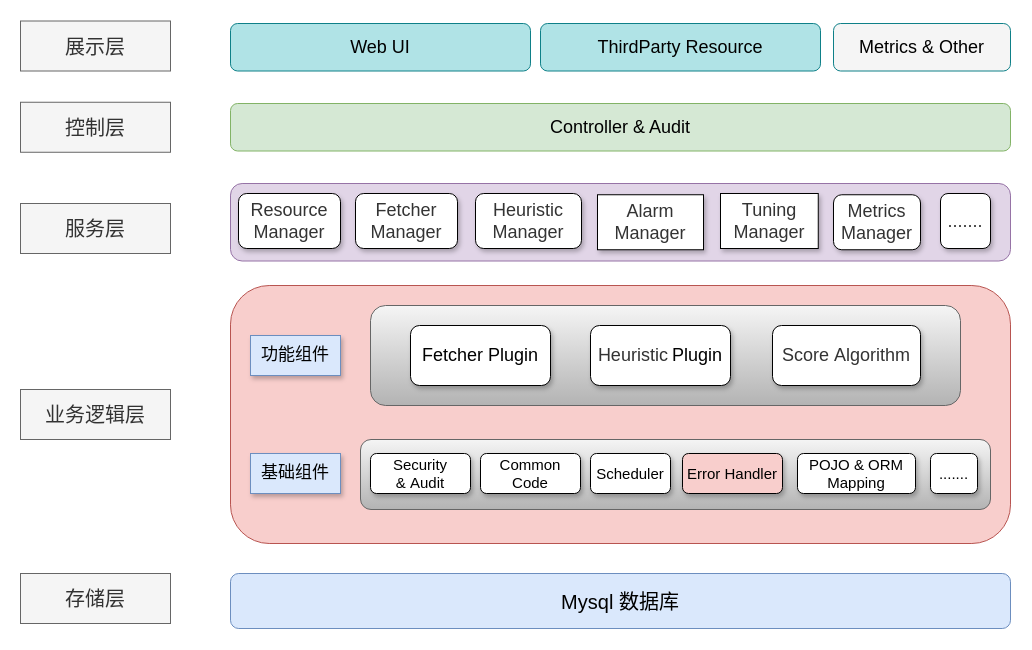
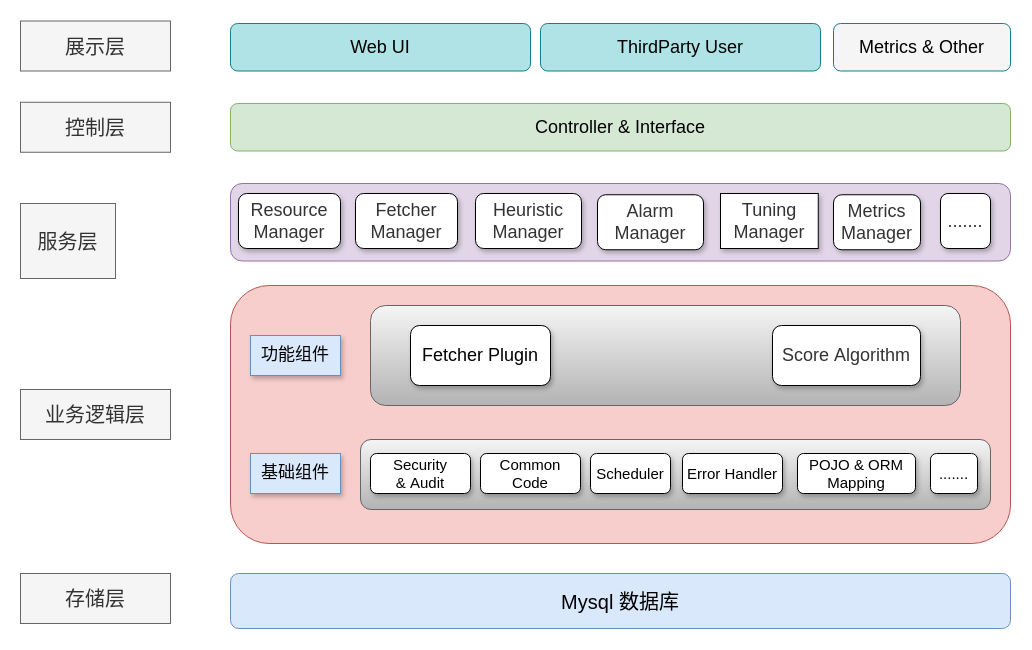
(681, 48) -> (681, 48)
(621, 128) -> (621, 128)
(651, 222) -> (651, 222)
(96, 229) -> (68, 241)
(661, 356) -> none
(733, 474) -> (733, 474)
